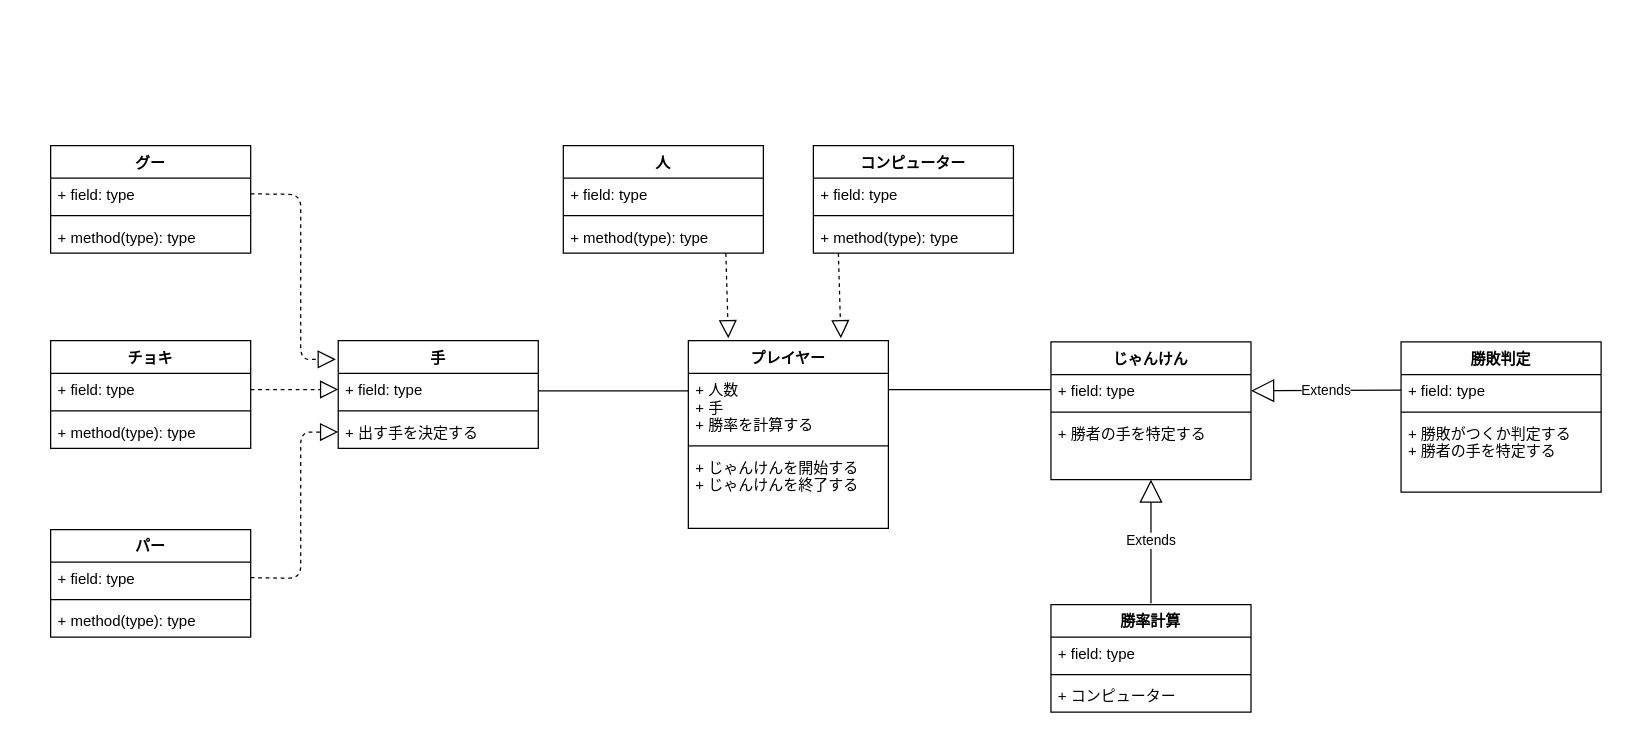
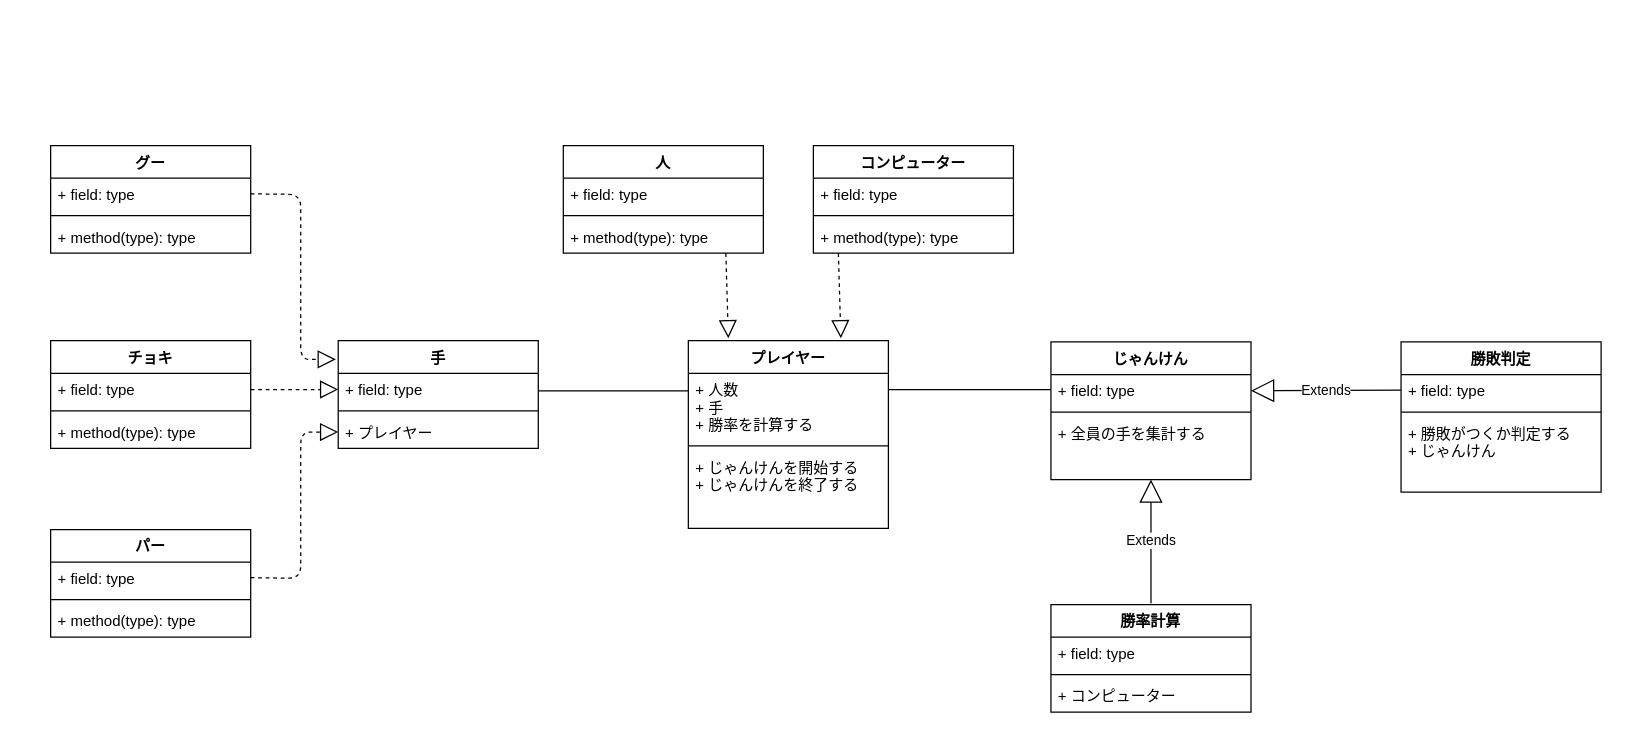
(411, 433) -> (389, 433)
(1131, 434) -> (1131, 434)
(1489, 434) -> (1489, 434)
